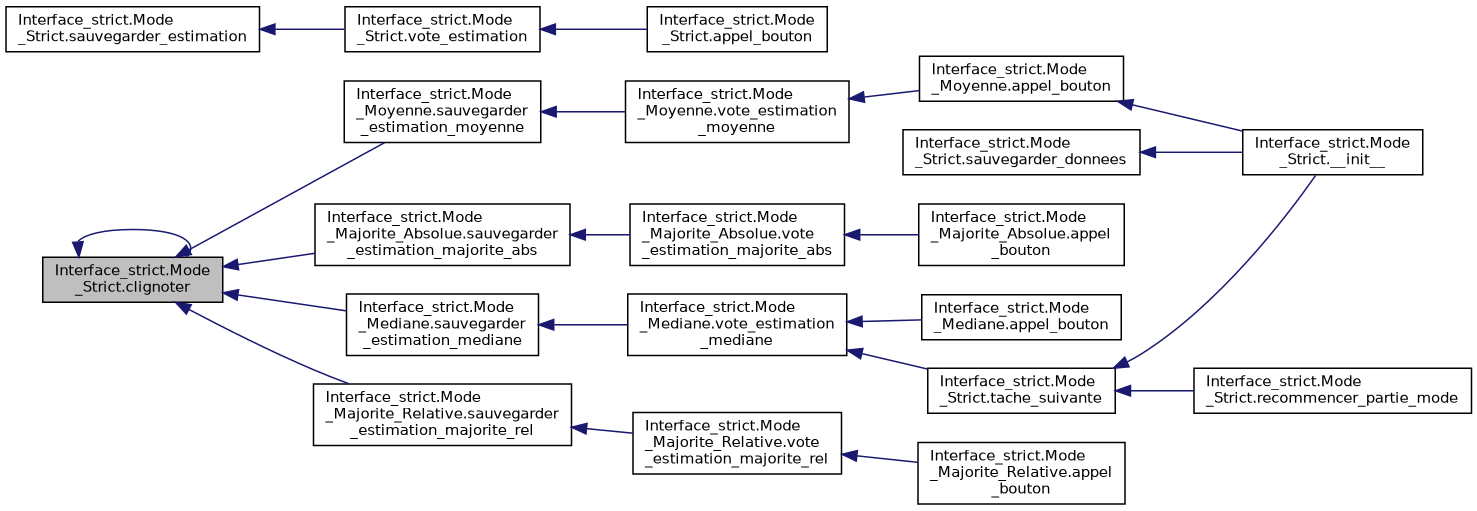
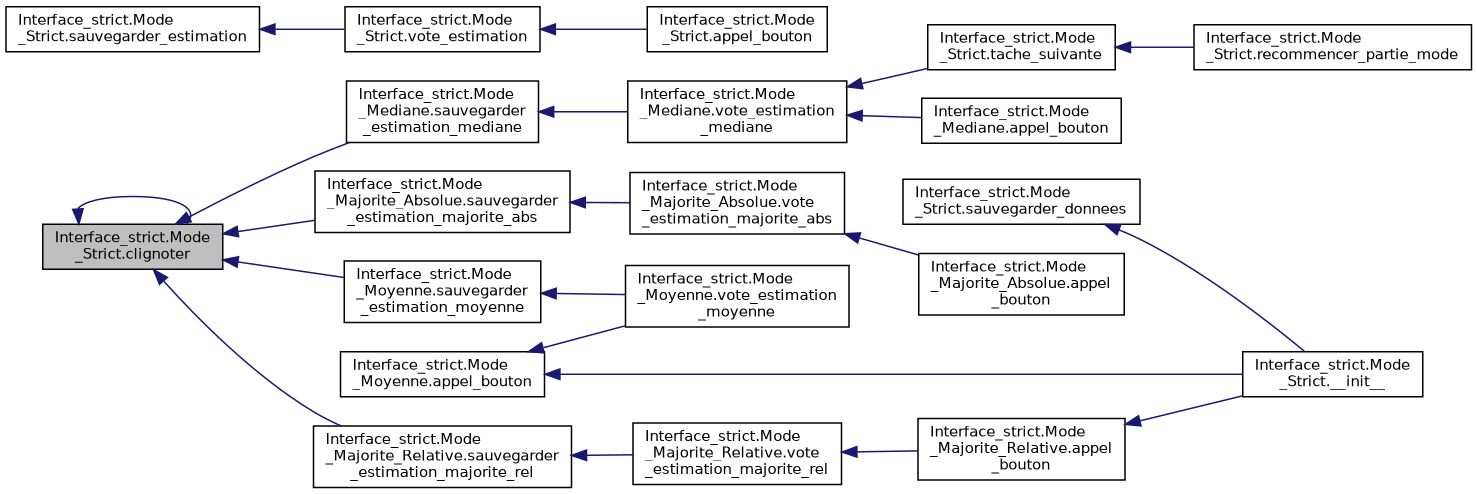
(892, 94) -> (585, 337)
(1231, 279) -> (1191, 408)
